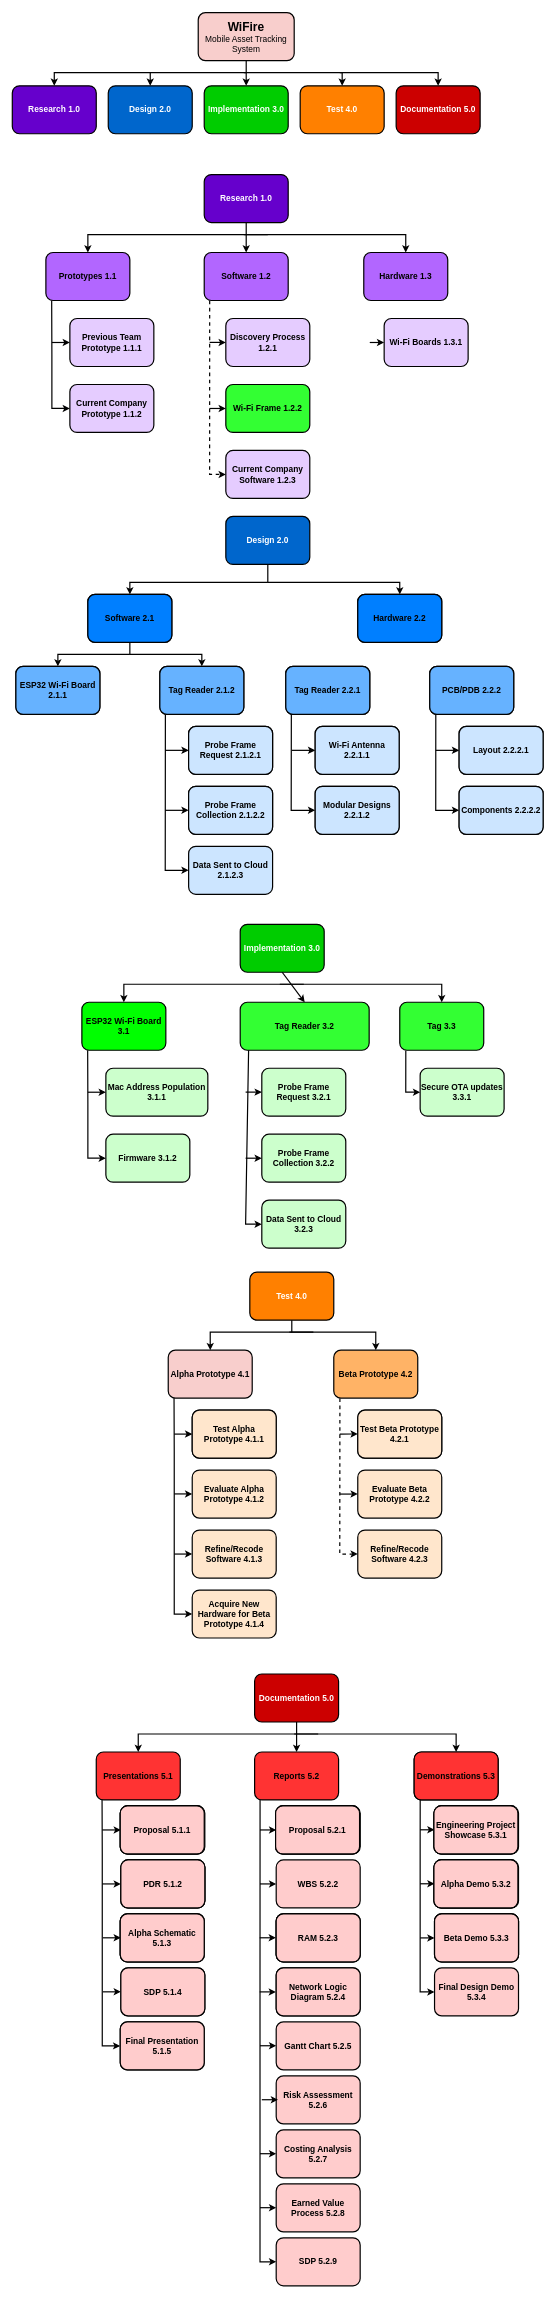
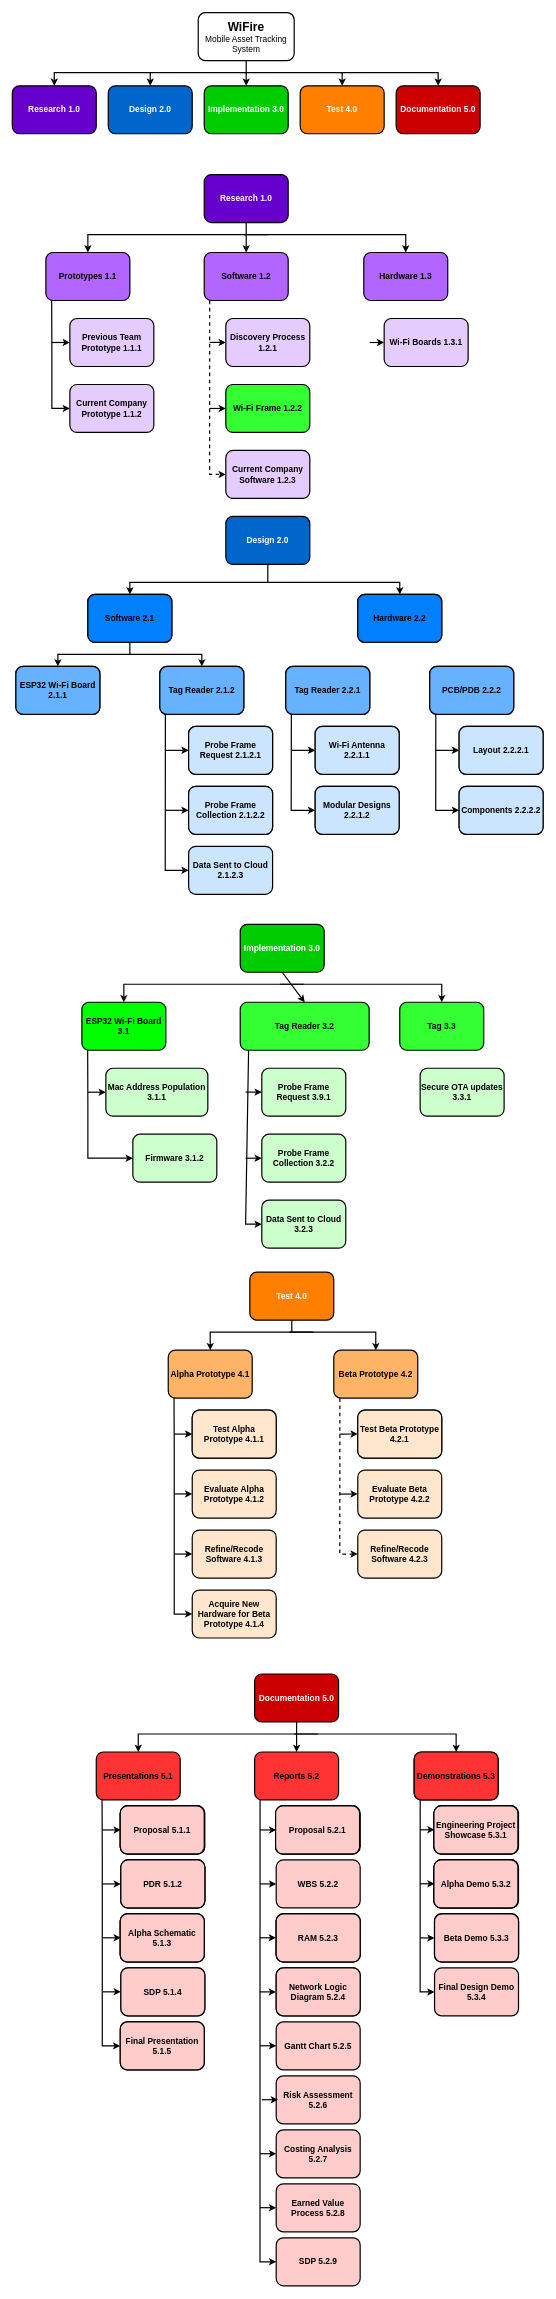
(246, 36) -> (246, 36)
(406, 1076) -> none
(304, 1092) -> (304, 1092)
(148, 1158) -> (175, 1158)
(210, 1374) -> (210, 1374)
